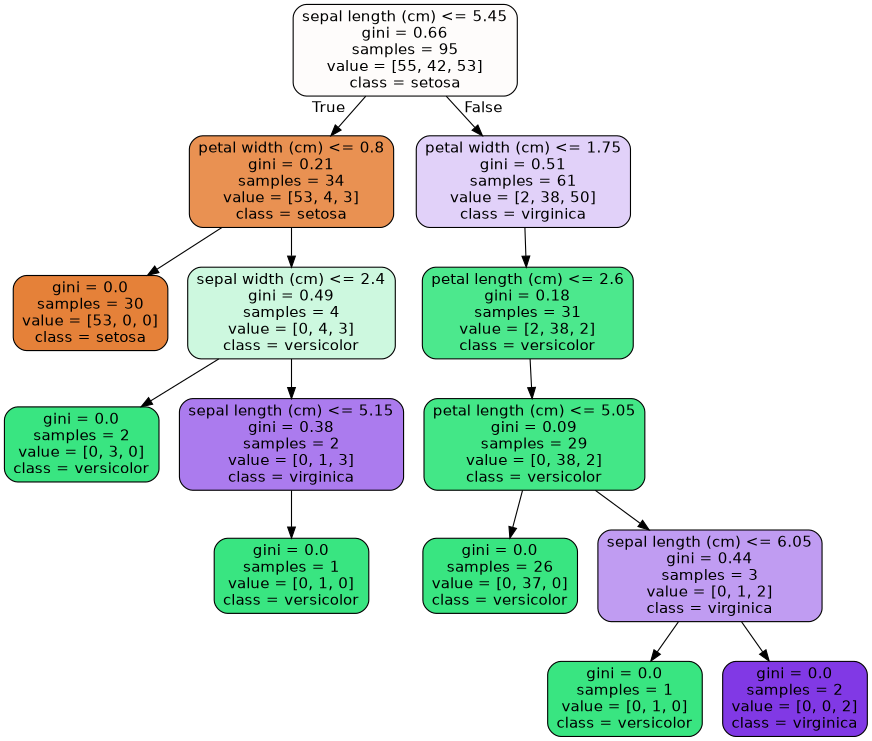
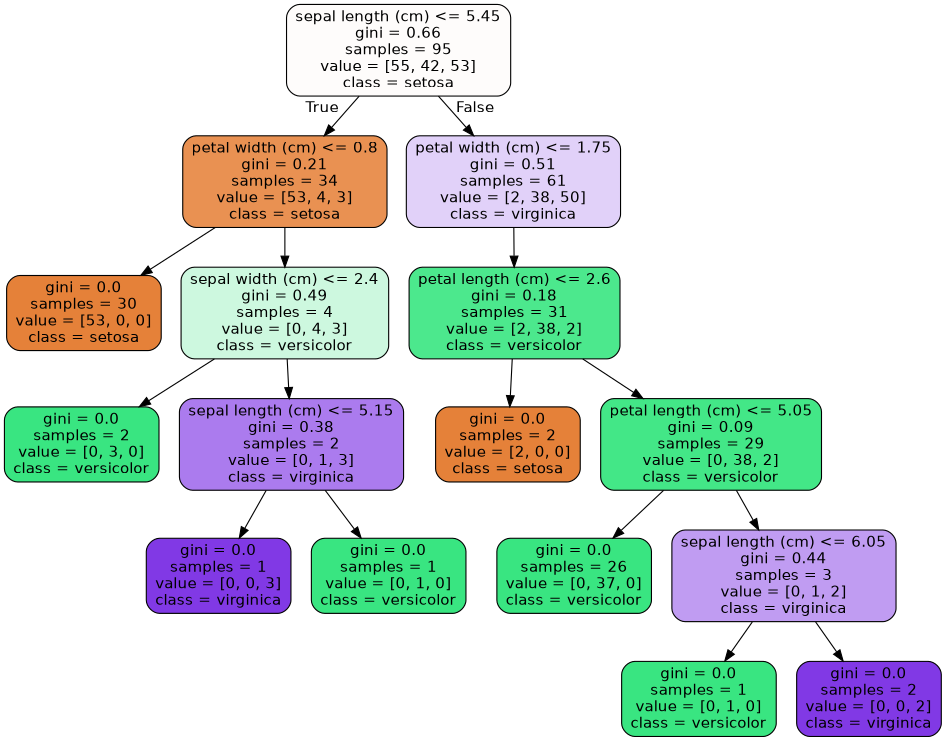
none -> (508, 444)
none -> (219, 576)
